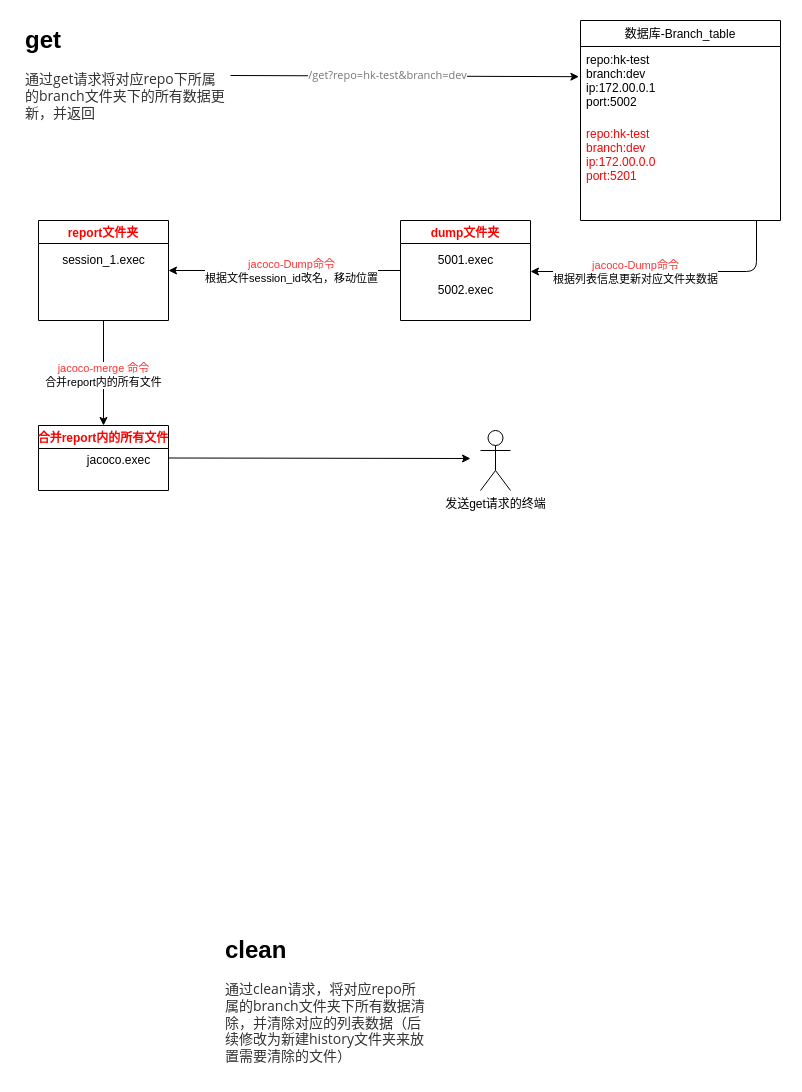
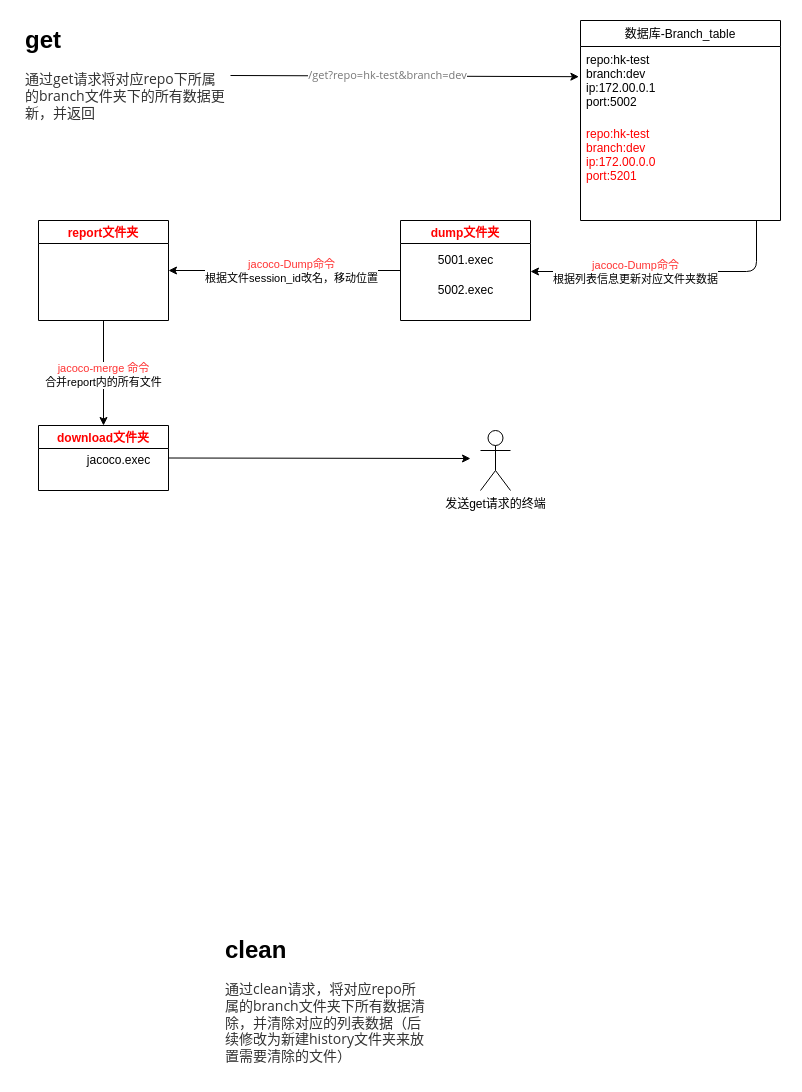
(104, 261) -> none
(103, 438) -> (103, 438)
